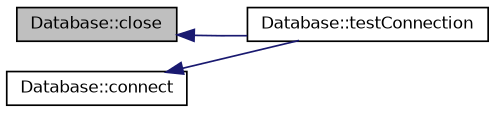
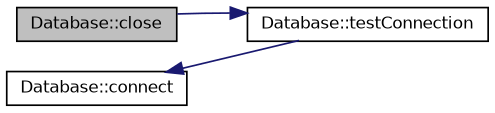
(221, 36) -> (204, 13)
